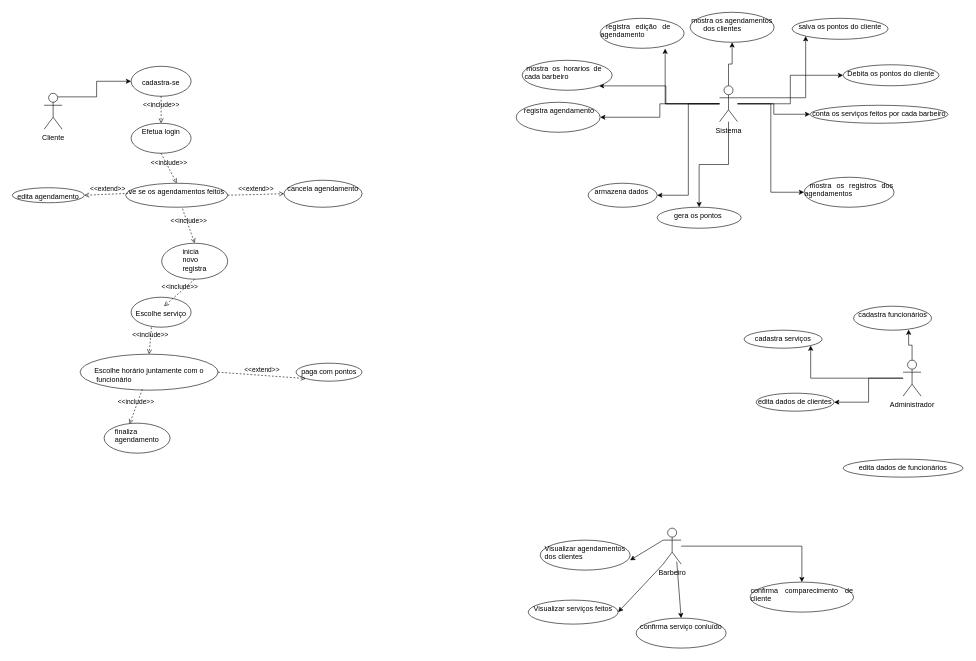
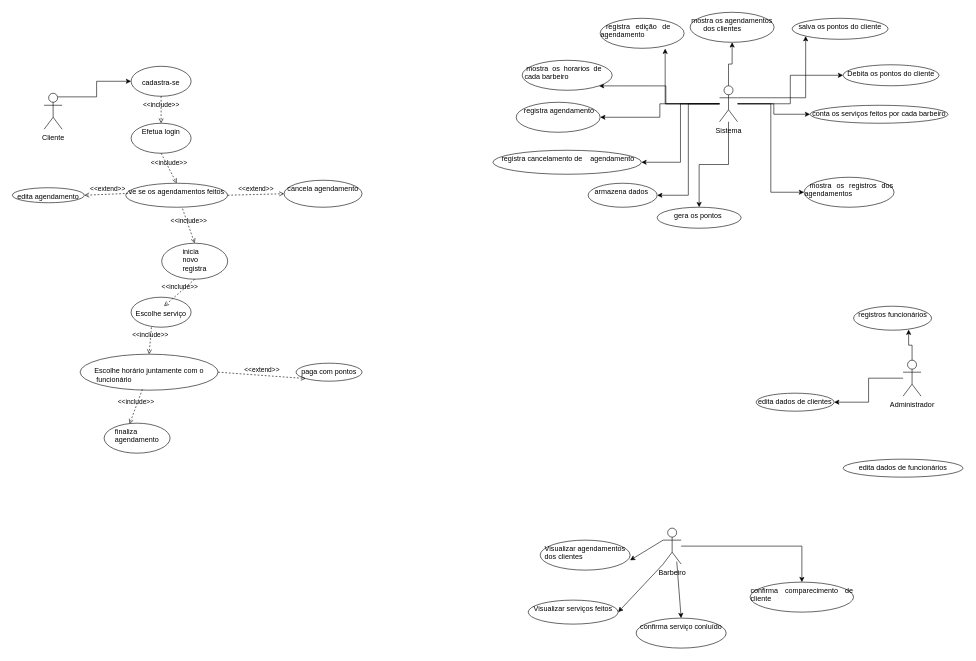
none -> (681, 135)
none -> (567, 162)
(893, 319) -> (893, 319)
(783, 339) -> none
(811, 377) -> none
